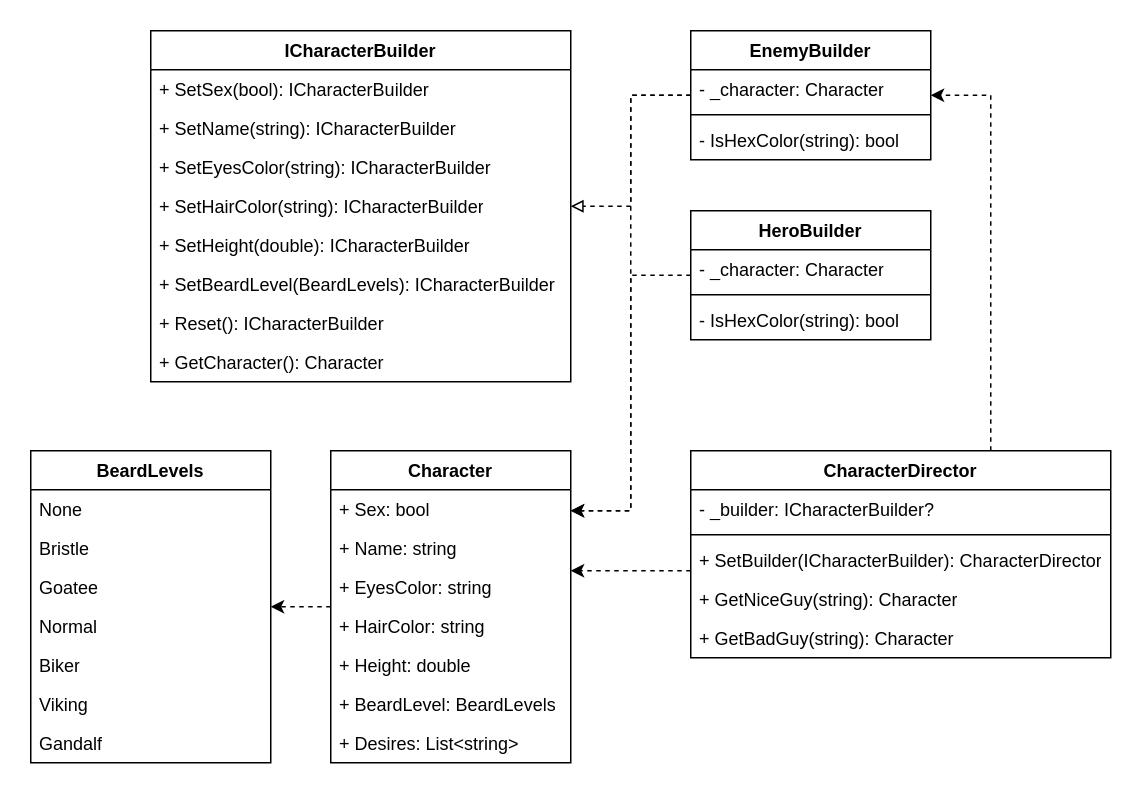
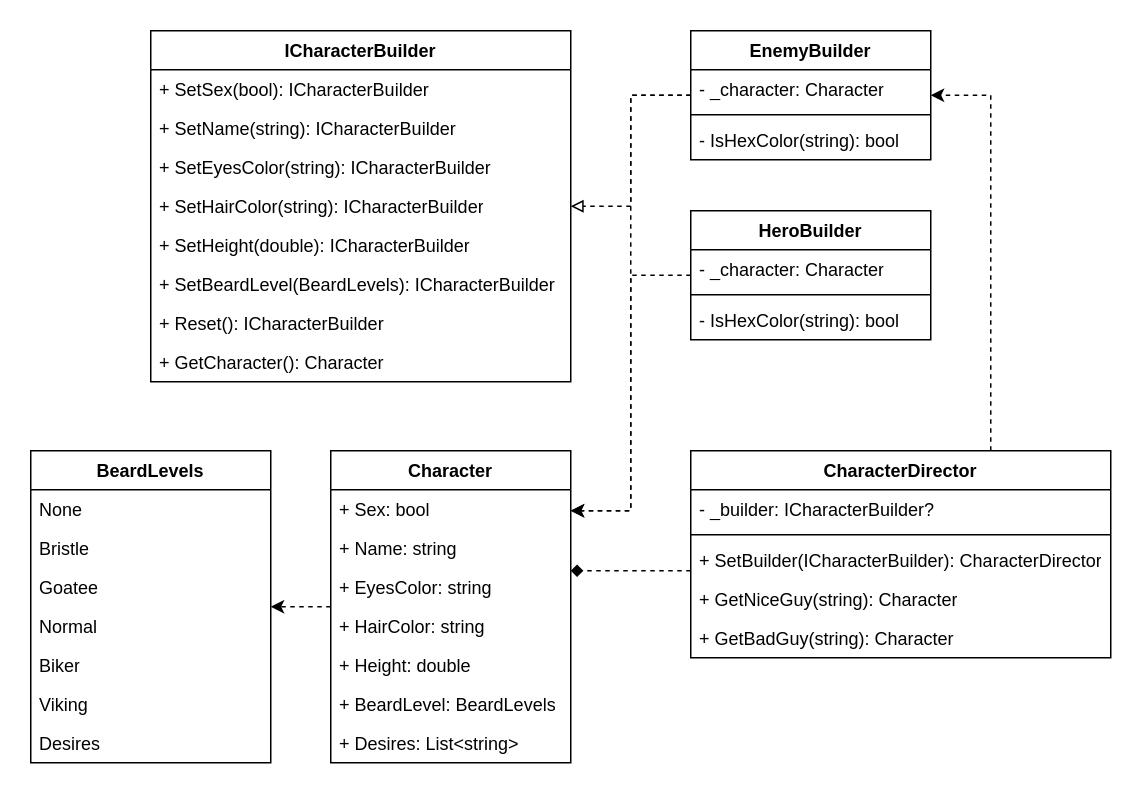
(582, 571) -> (583, 571)
(73, 745) -> (73, 745)
